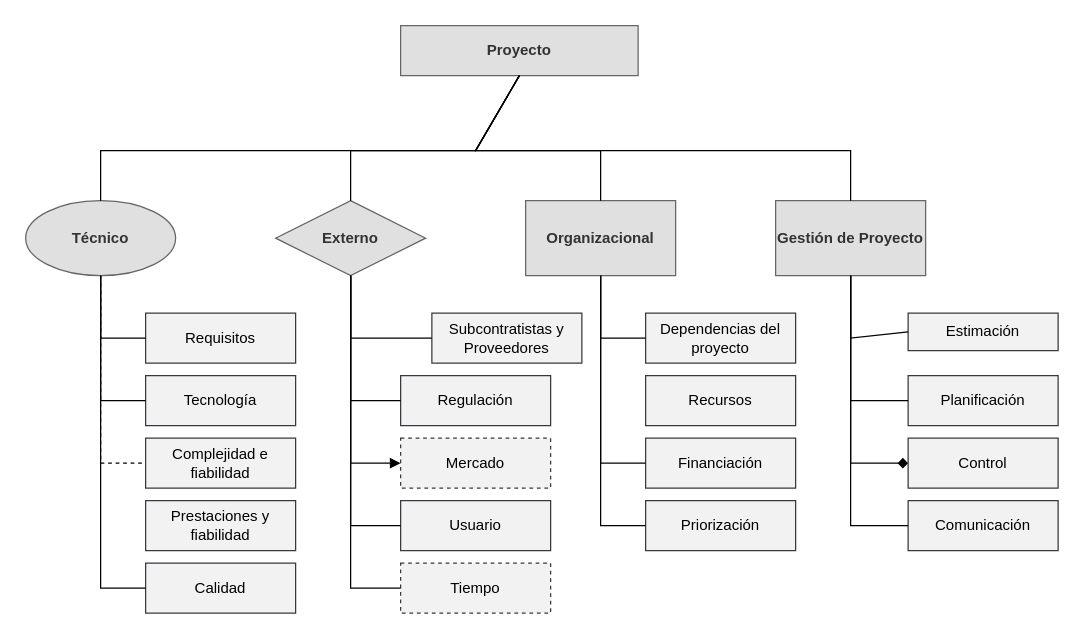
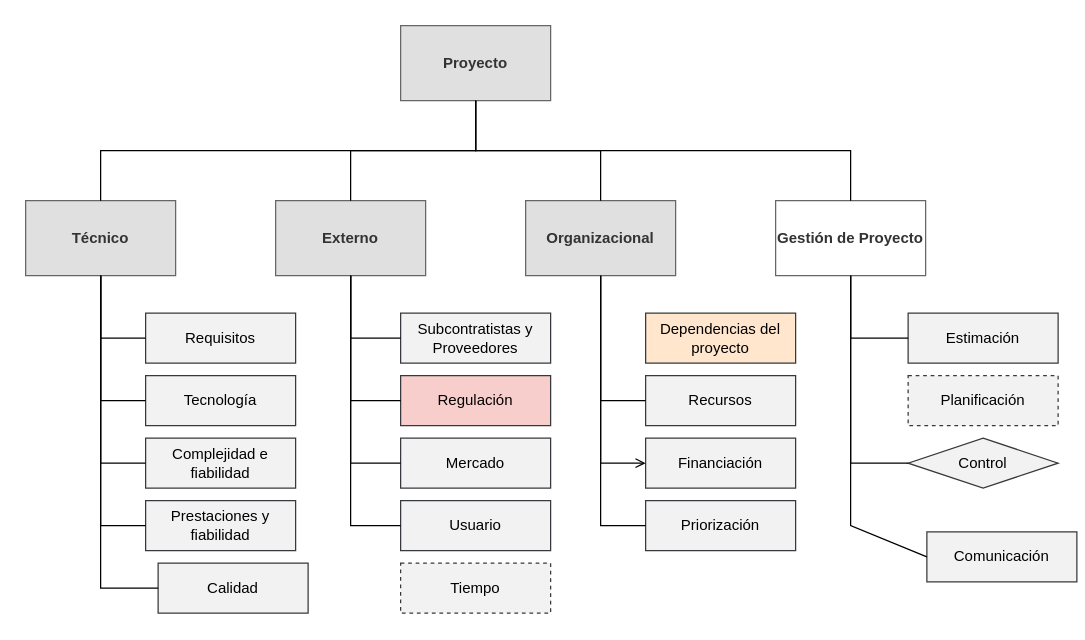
(519, 51) -> (476, 63)
(101, 238) -> (101, 238)
(351, 238) -> (351, 238)
(851, 238) -> (851, 238)
(983, 332) -> (983, 338)
(507, 338) -> (476, 338)
(624, 338) -> none
(721, 338) -> (721, 338)
(476, 401) -> (476, 401)
none -> (624, 401)
(880, 401) -> none
(983, 401) -> (983, 401)
(124, 463) -> (124, 463)
(389, 463) -> (394, 463)
(476, 463) -> (476, 463)
(640, 463) -> (639, 463)
(897, 463) -> (902, 463)
(983, 463) -> (983, 463)
none -> (124, 526)
(983, 526) -> (1002, 557)
(351, 583) -> none
(221, 588) -> (233, 588)
